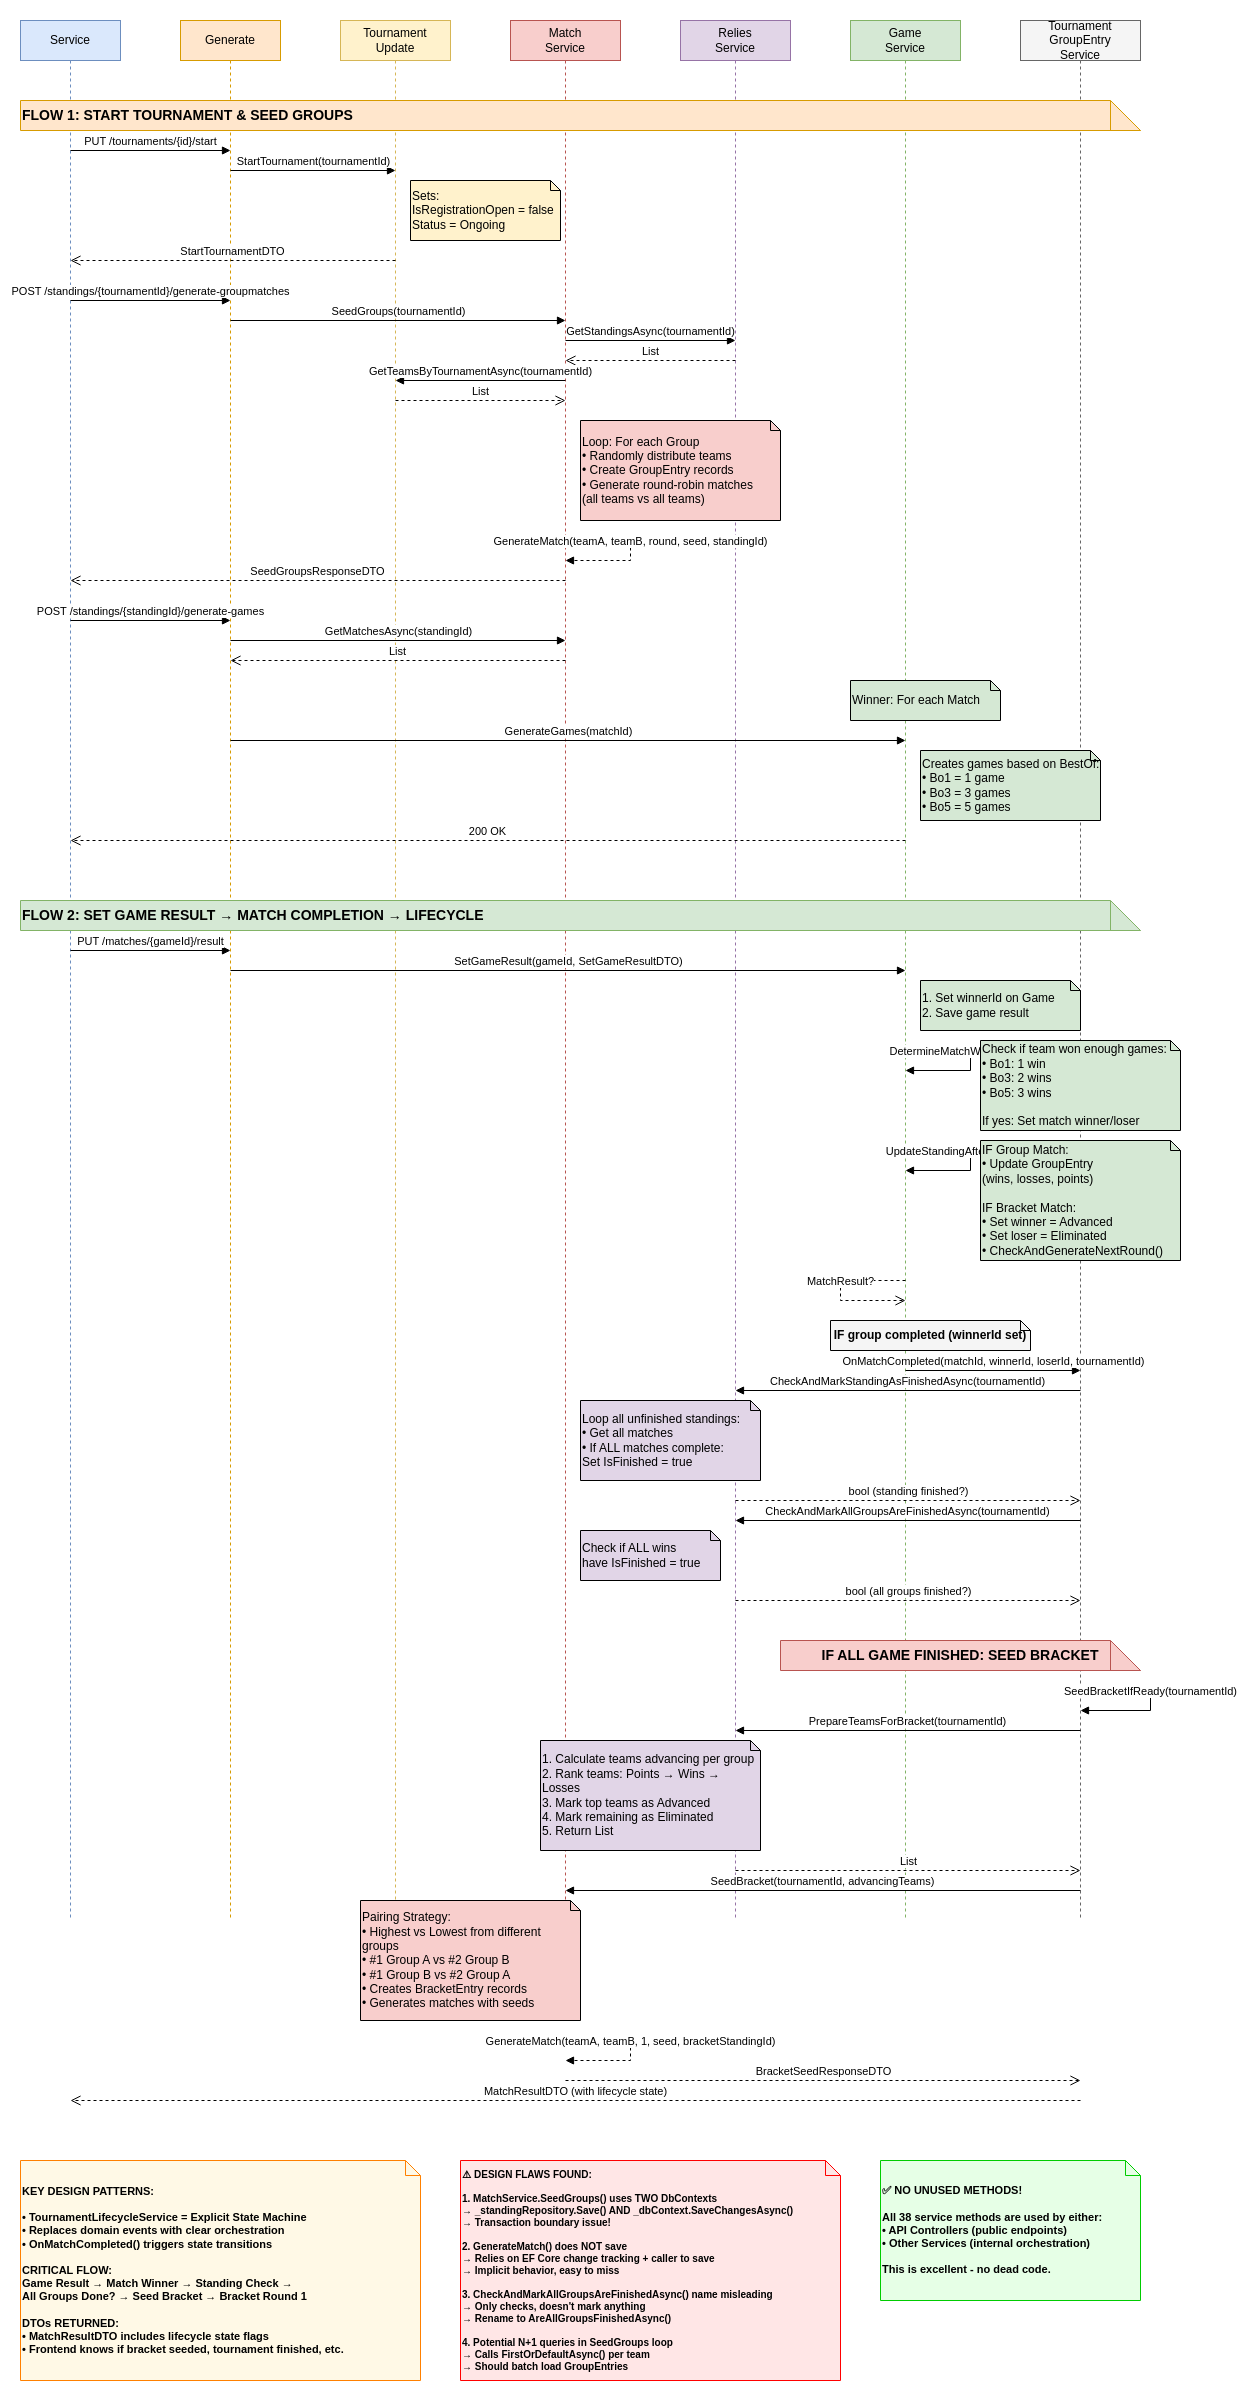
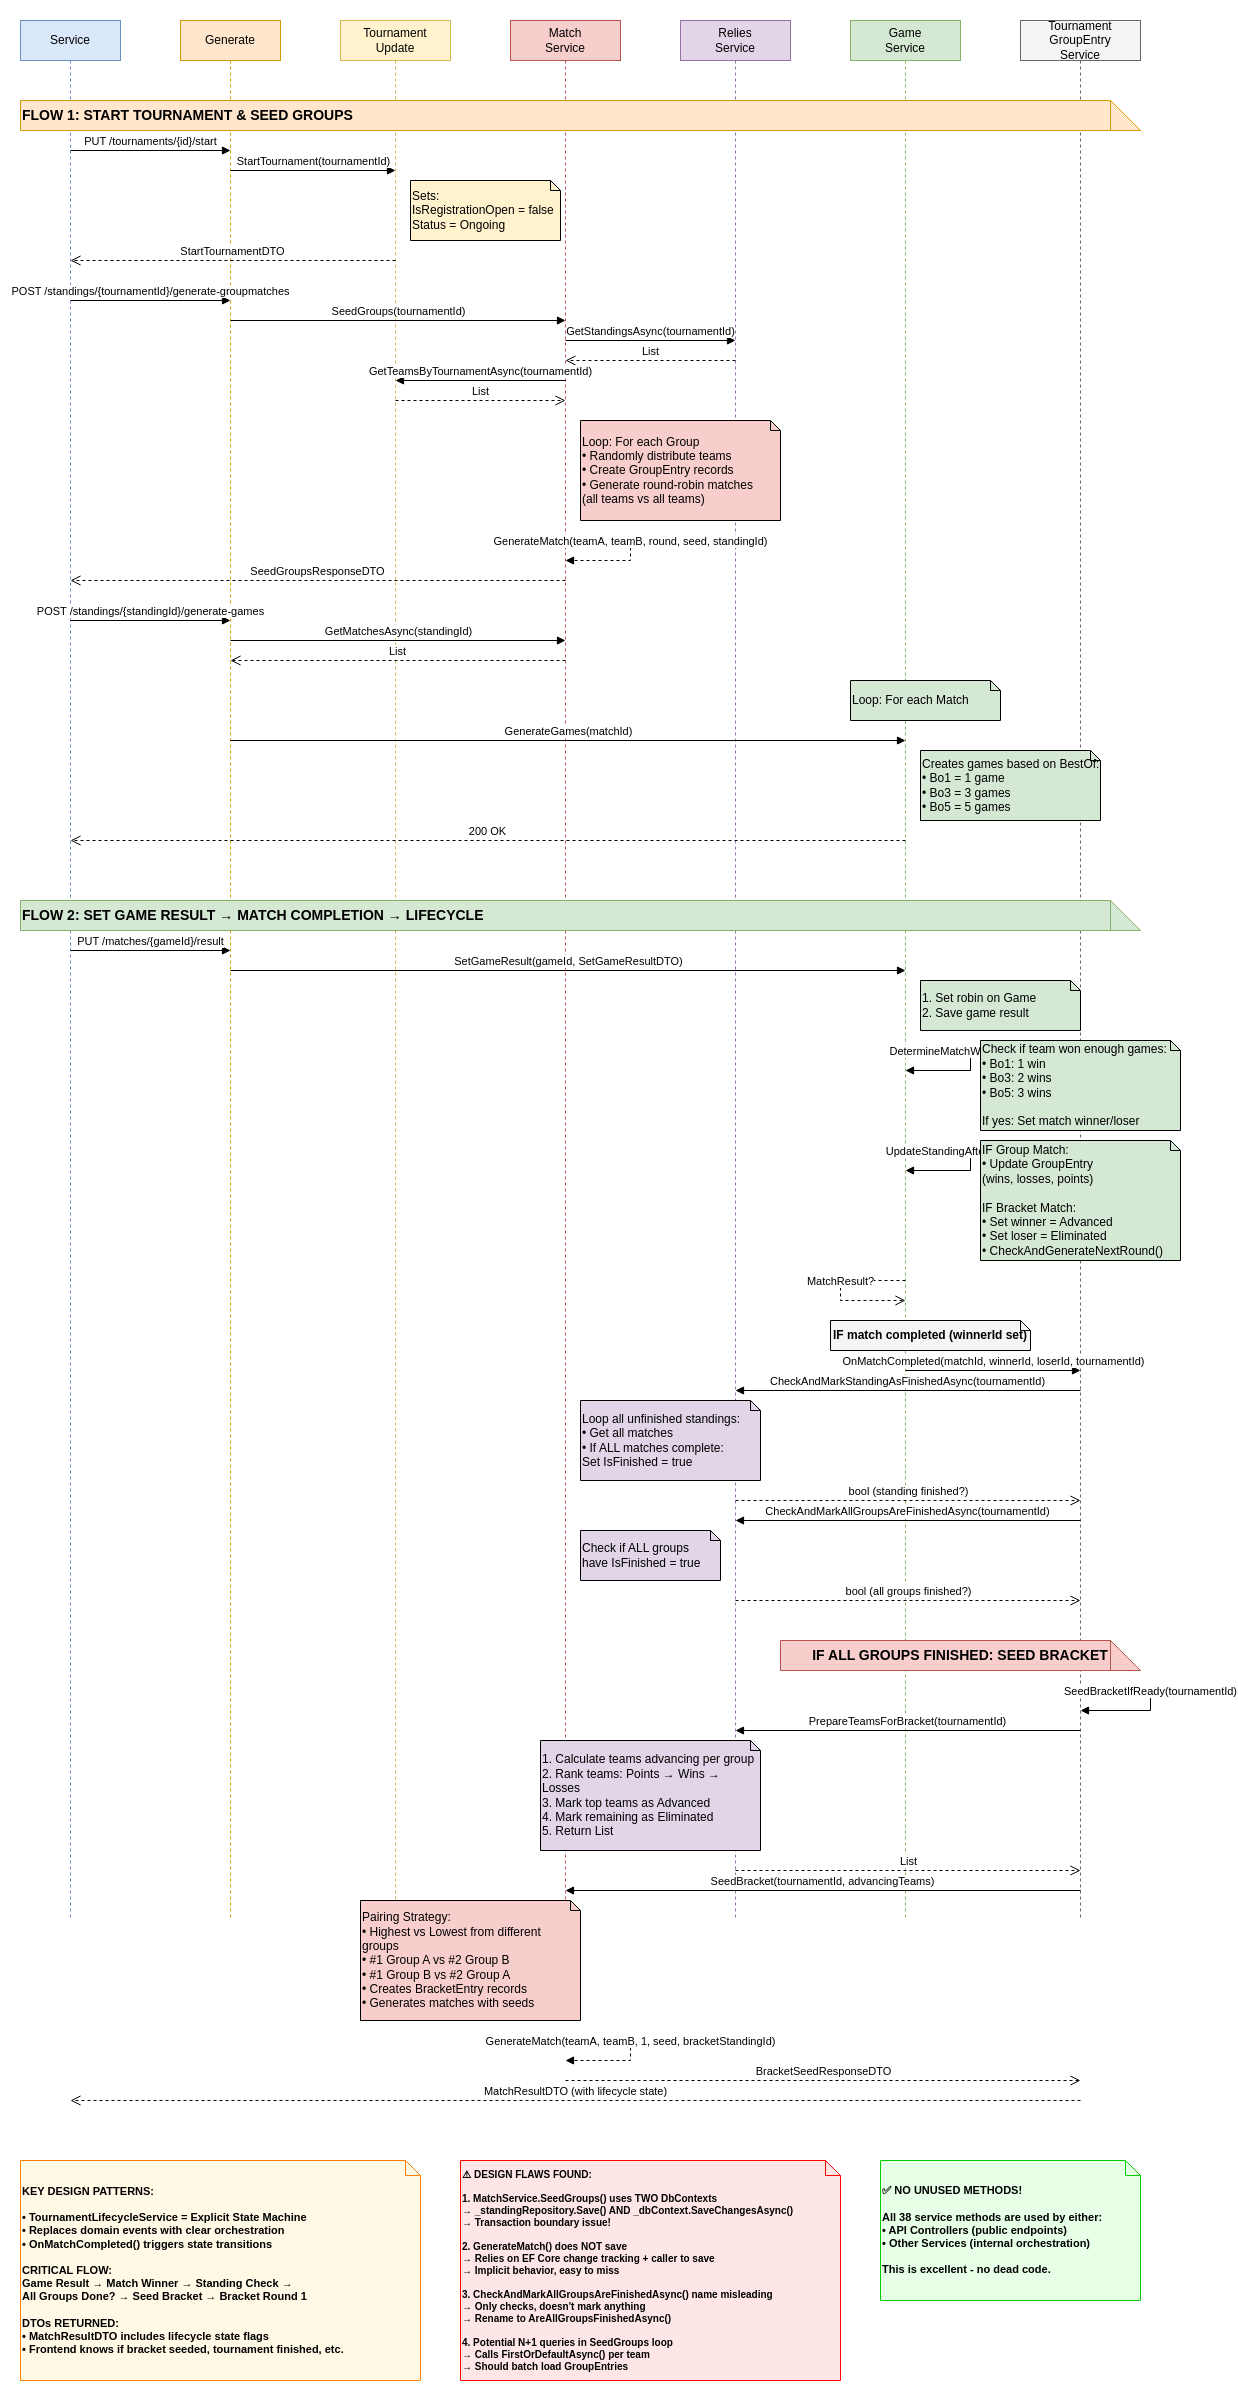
(919, 701) -> (913, 701)
(990, 1006) -> (980, 1006)
(931, 1336) -> (931, 1336)
(649, 1556) -> (649, 1556)
(961, 1656) -> (961, 1656)
